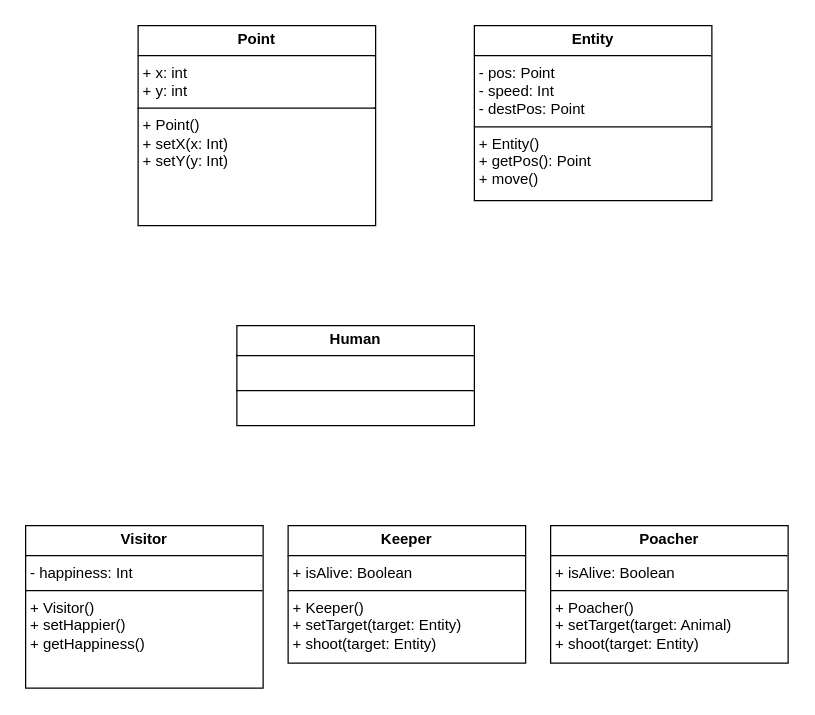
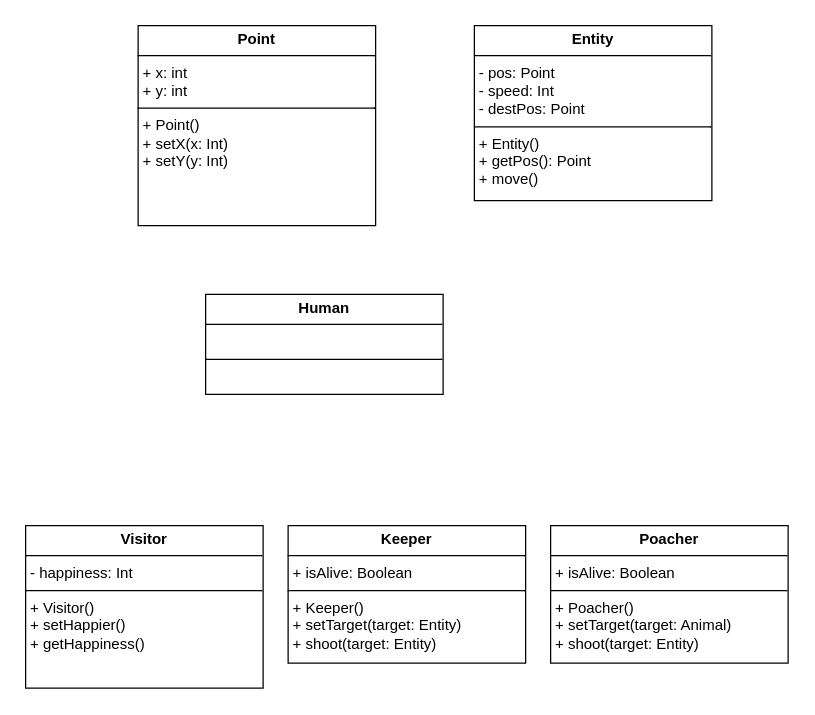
(356, 376) -> (324, 344)
